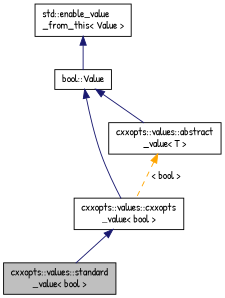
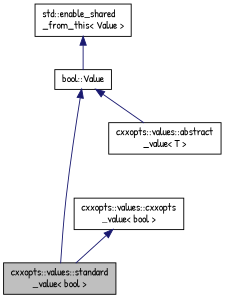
(83, 20) -> (83, 20)
(100, 150) -> (68, 180)
(145, 180) -> none
